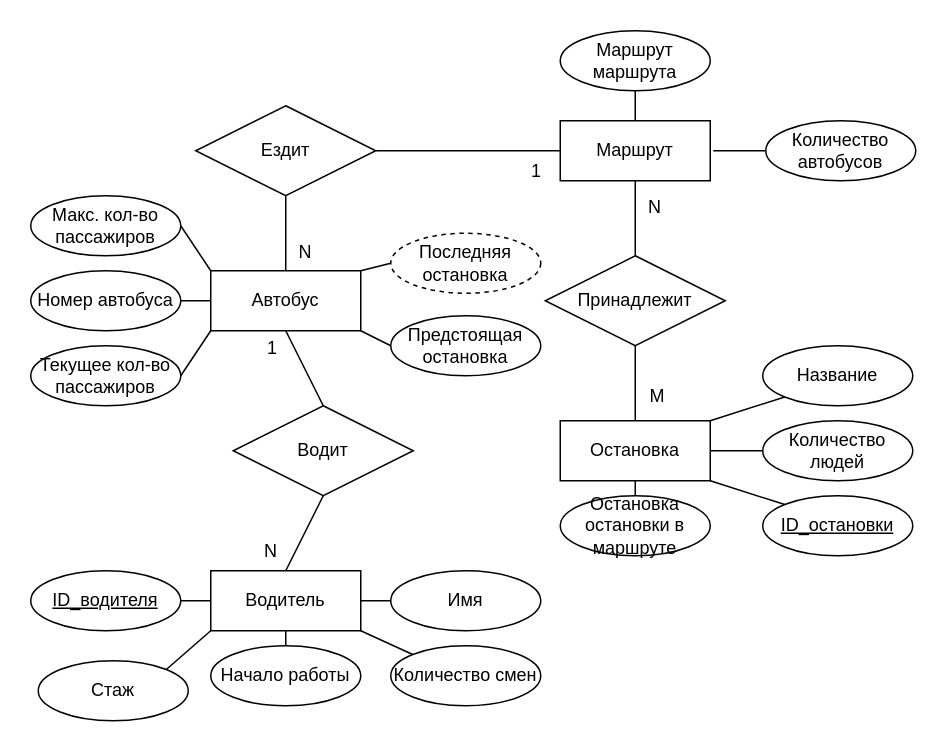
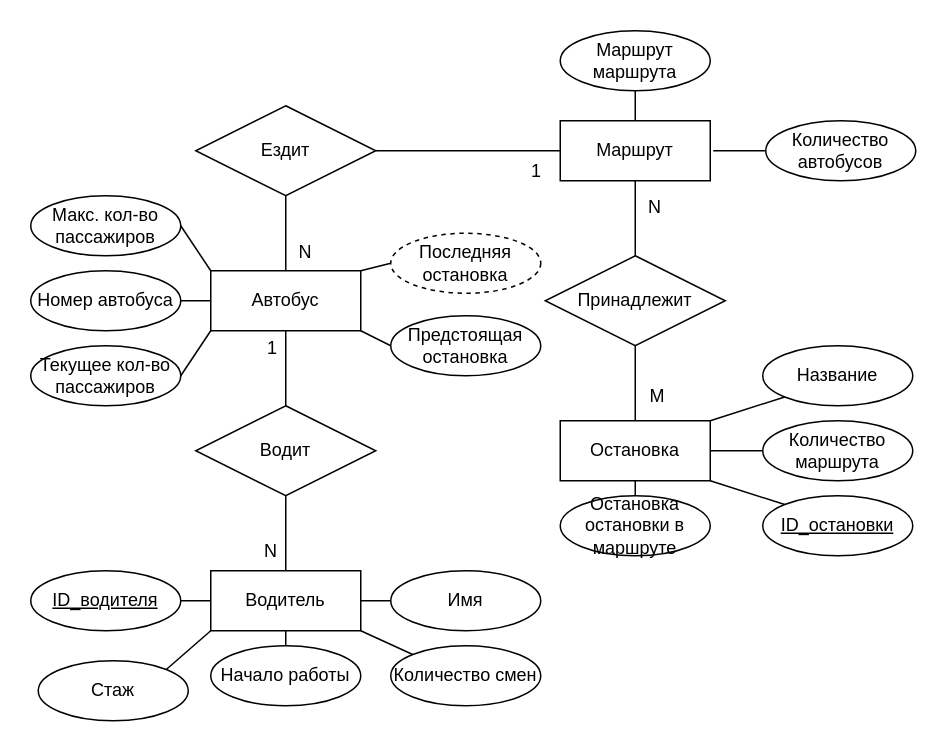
(323, 451) -> (286, 451)
(838, 451) -> (838, 451)
